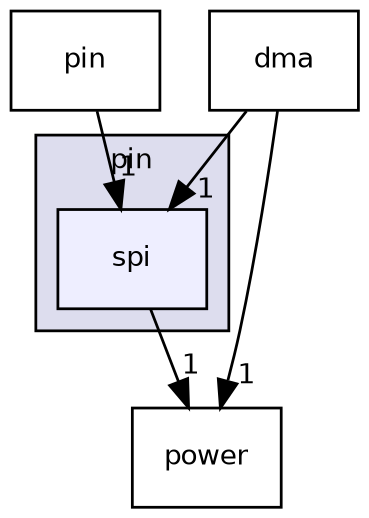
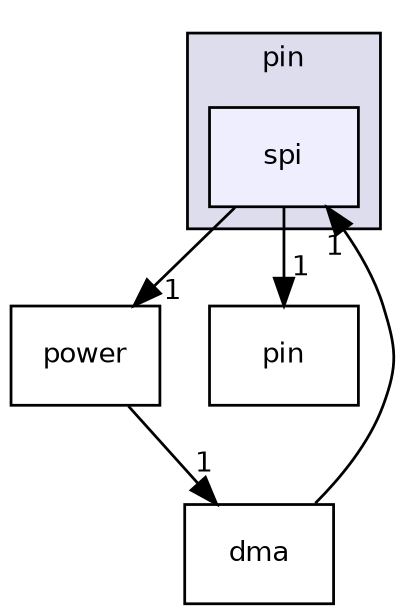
(107, 152) -> (284, 246)
(256, 246) -> (163, 445)
